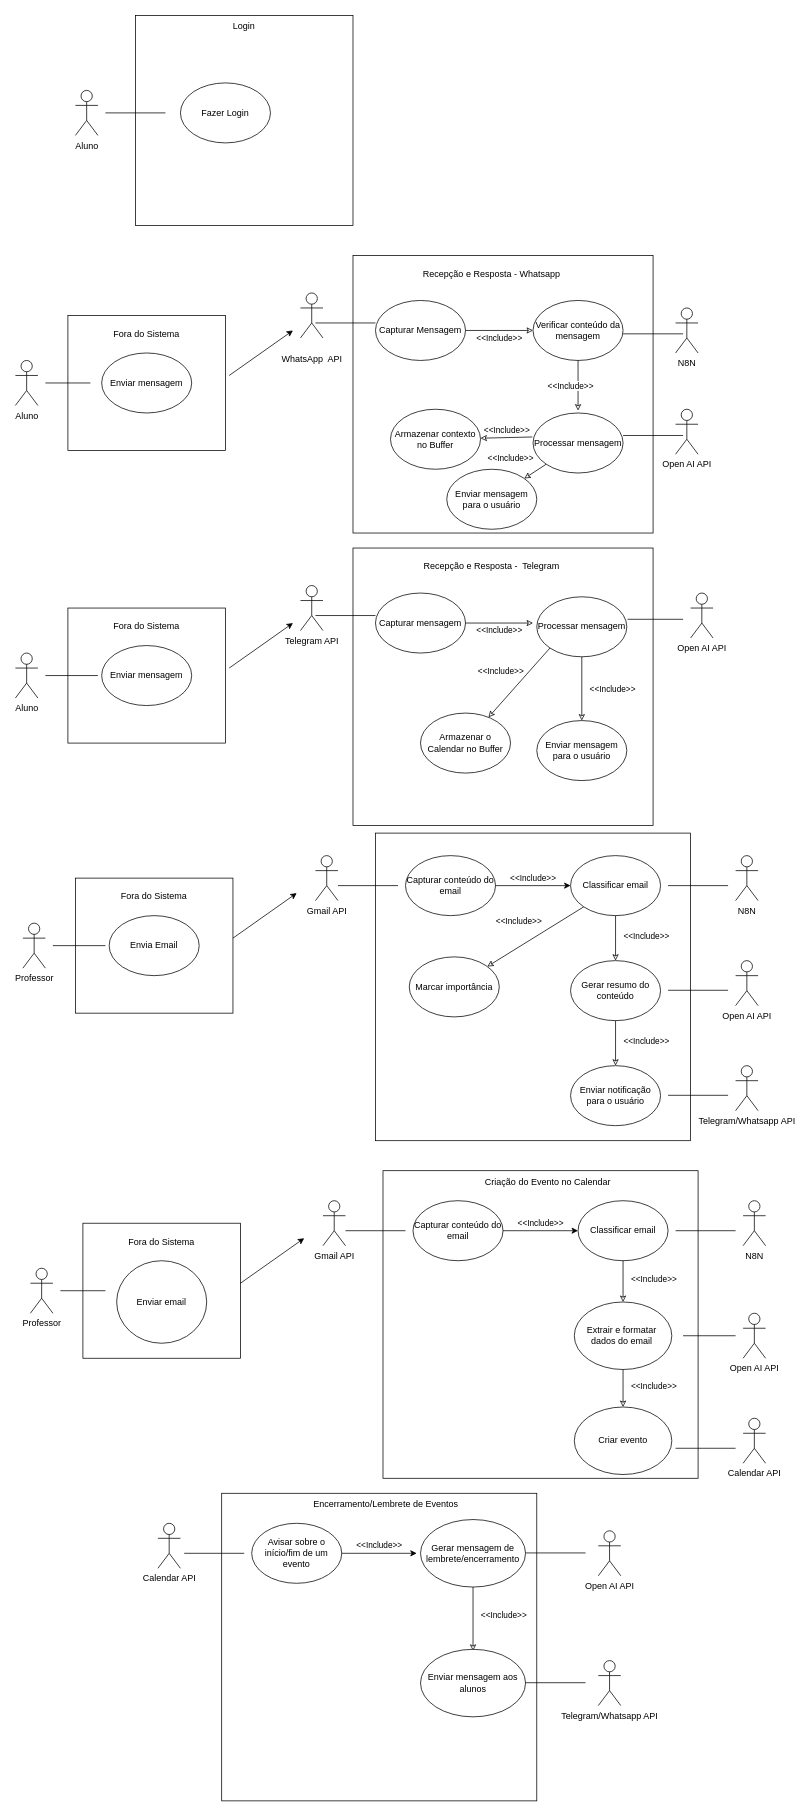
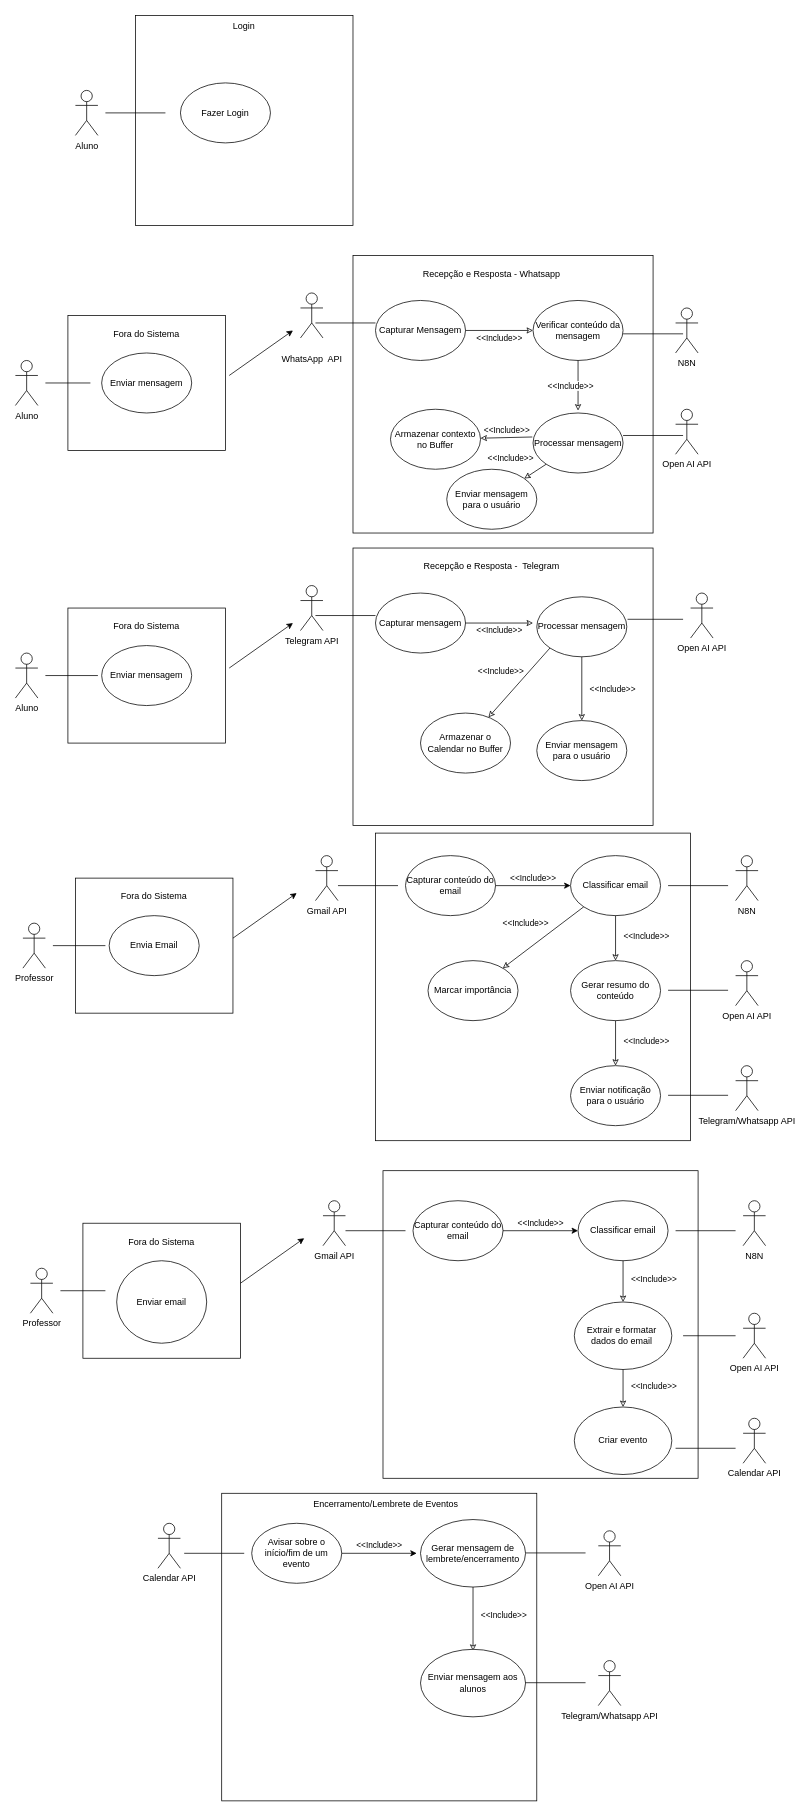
(454, 987) -> (473, 990)
(548, 1182) -> none
